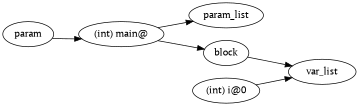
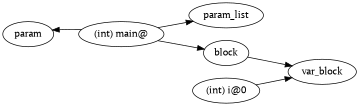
(63, 39) -> (71, 29)
(322, 72) -> (322, 72)
